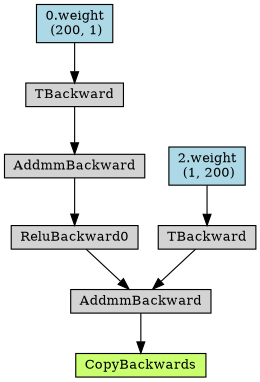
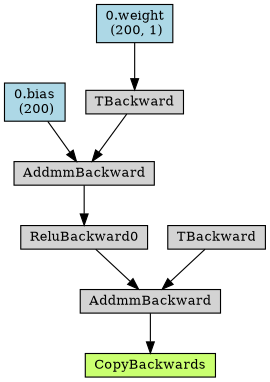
none -> (35, 102)
(207, 166) -> none
